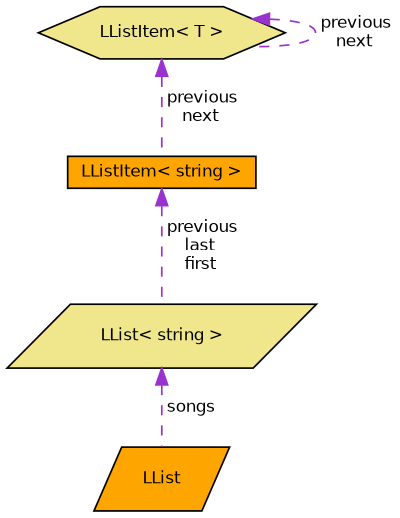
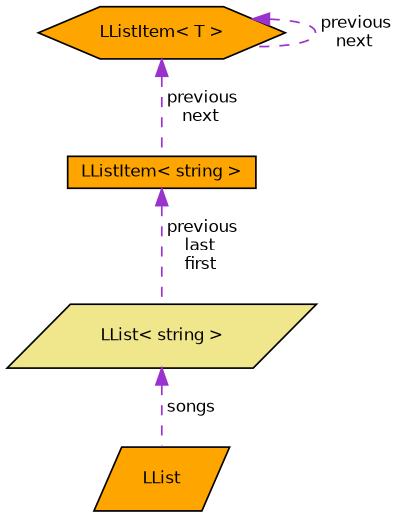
(162, 33) -> (162, 33)
